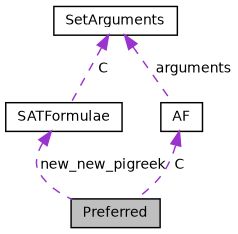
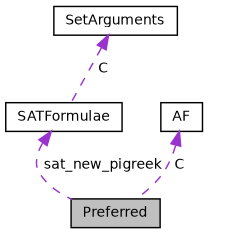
(153, 75) -> none
(101, 165) -> (101, 165)
